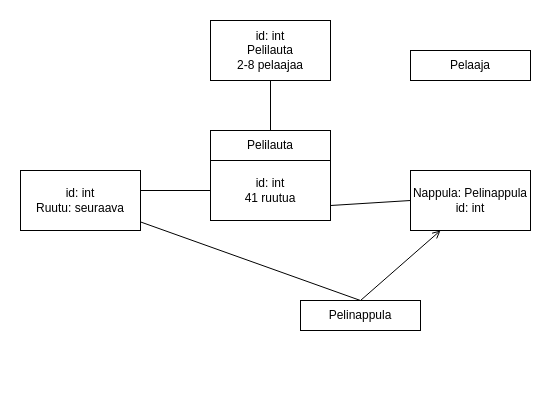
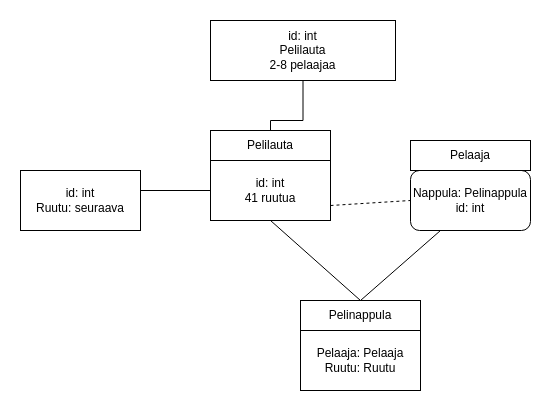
(271, 51) -> (303, 51)
(471, 66) -> (471, 156)
(471, 201) -> (471, 201)
(370, 203) -> (370, 203)
(437, 234) -> (437, 233)
(250, 261) -> (315, 260)
none -> (361, 361)
